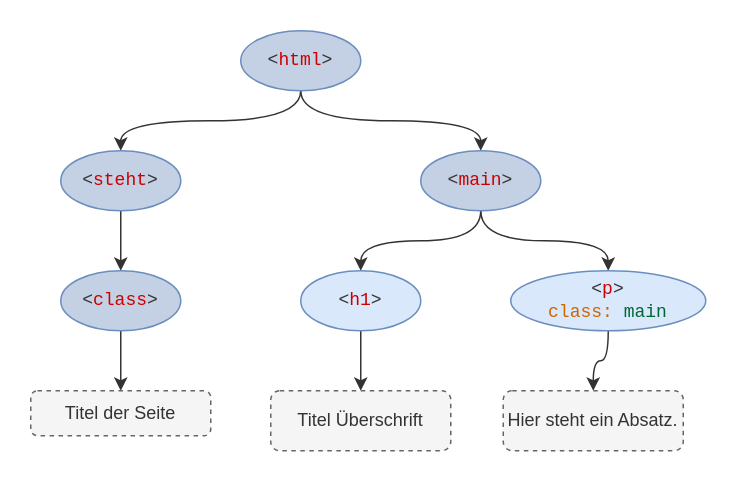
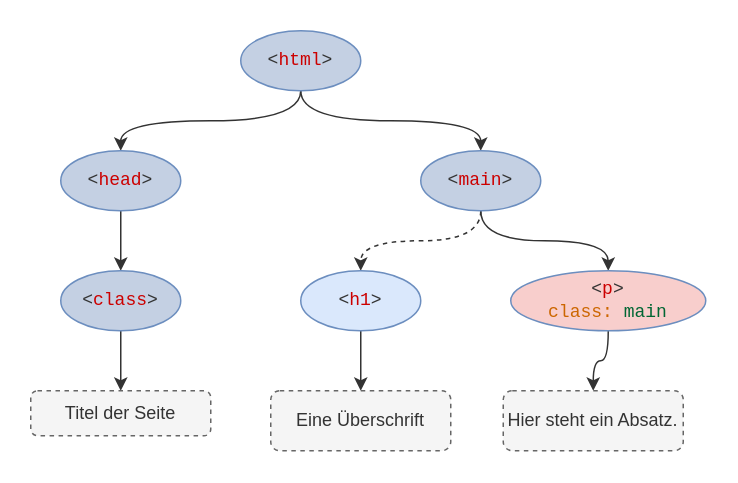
(121, 181) -> (121, 181)
(422, 241) -> (422, 241)
(608, 301) -> (608, 301)
(361, 421) -> (361, 421)
